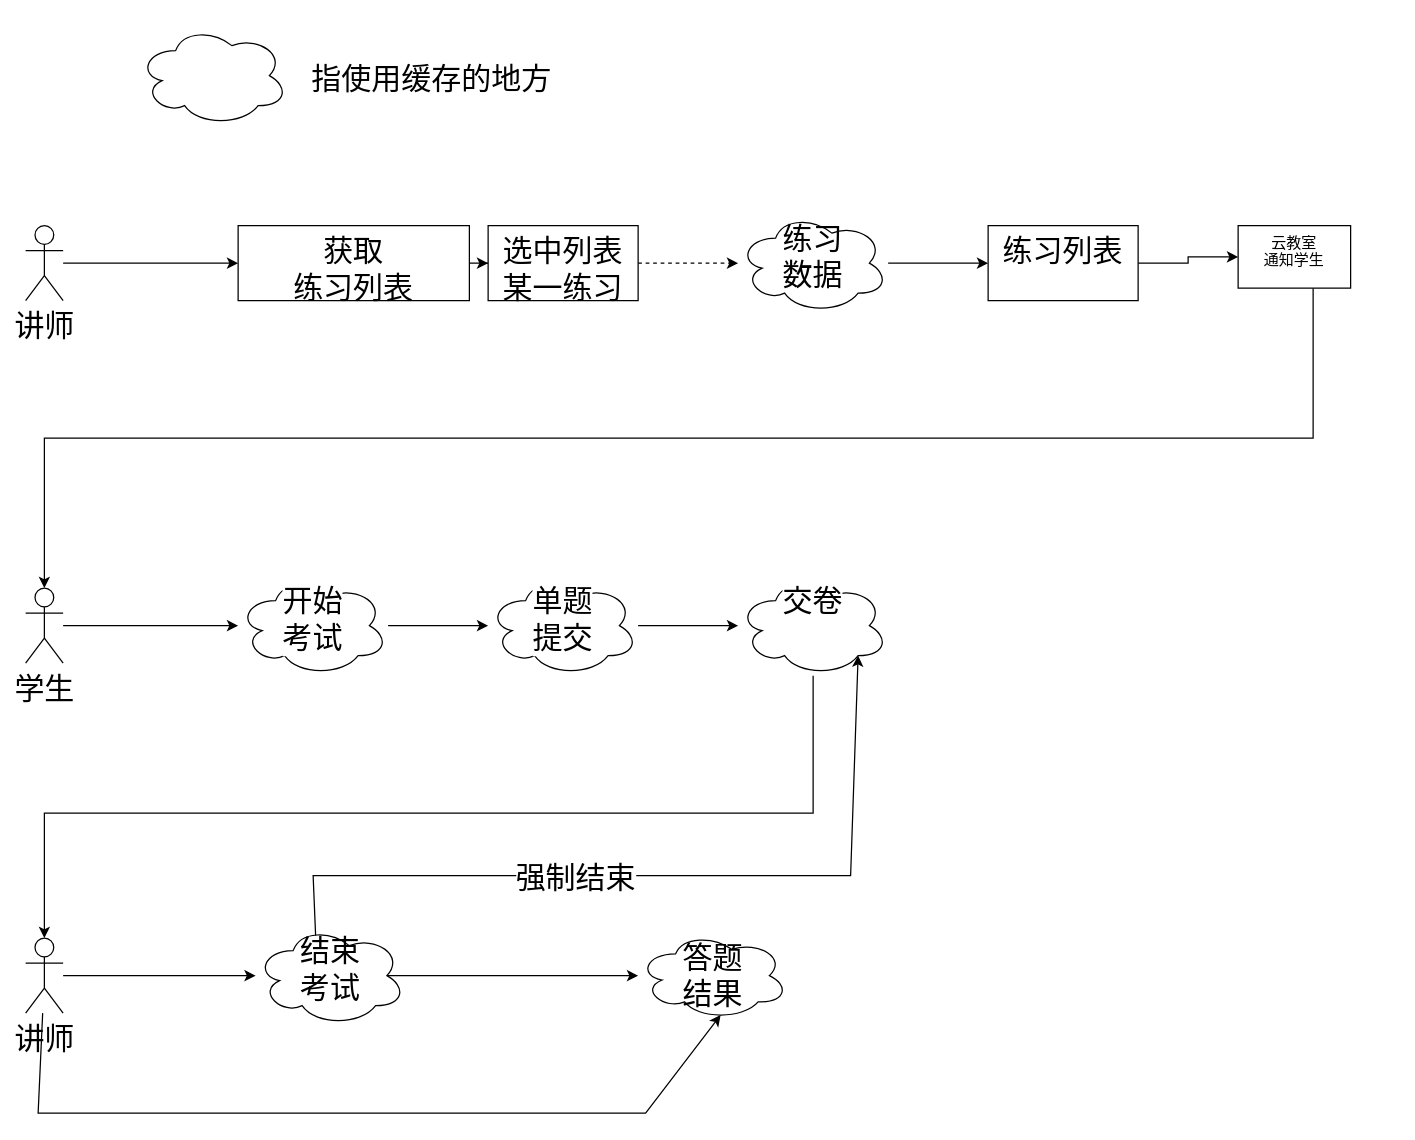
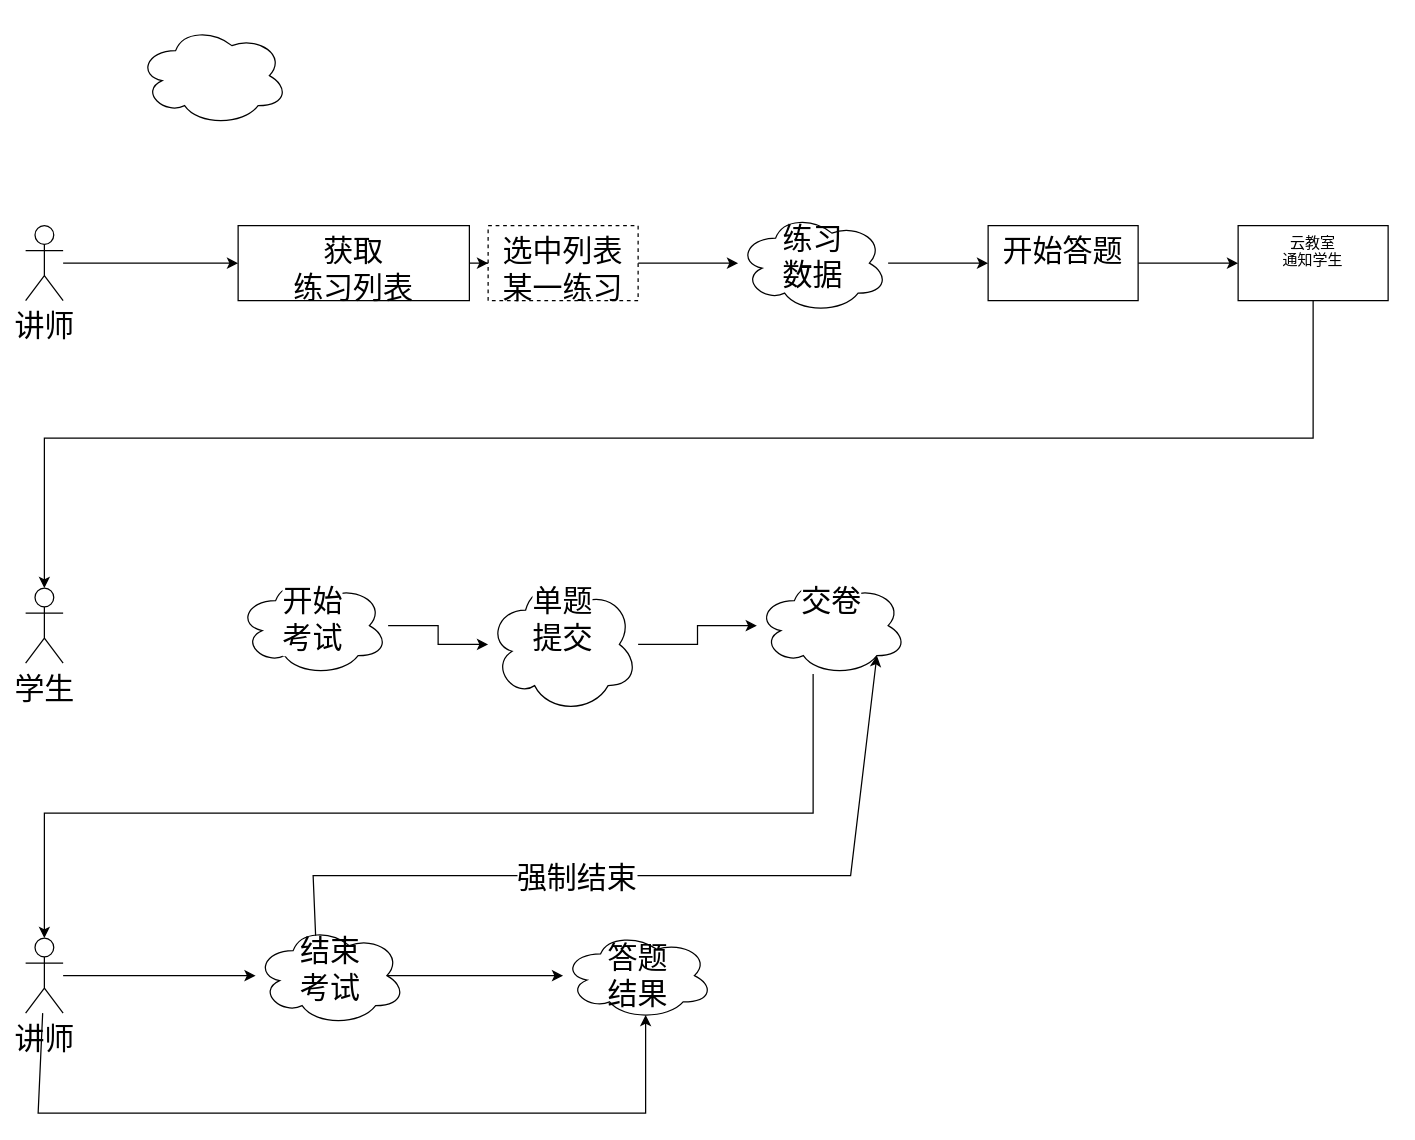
(432, 79) -> none
(1063, 243) -> (1063, 243)
(1294, 257) -> (1313, 263)
(563, 263) -> (563, 263)
(683, 263) -> (683, 263)
(146, 626) -> none
(563, 626) -> (563, 644)
(813, 626) -> (832, 626)
(713, 976) -> (638, 976)
